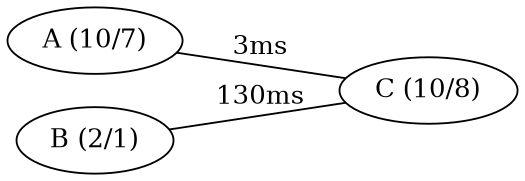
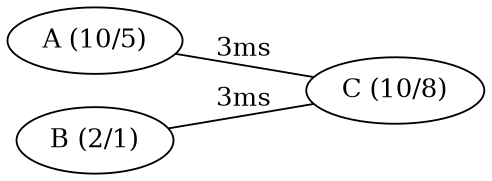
(95, 41) -> (95, 41)
(261, 97) -> (245, 99)
